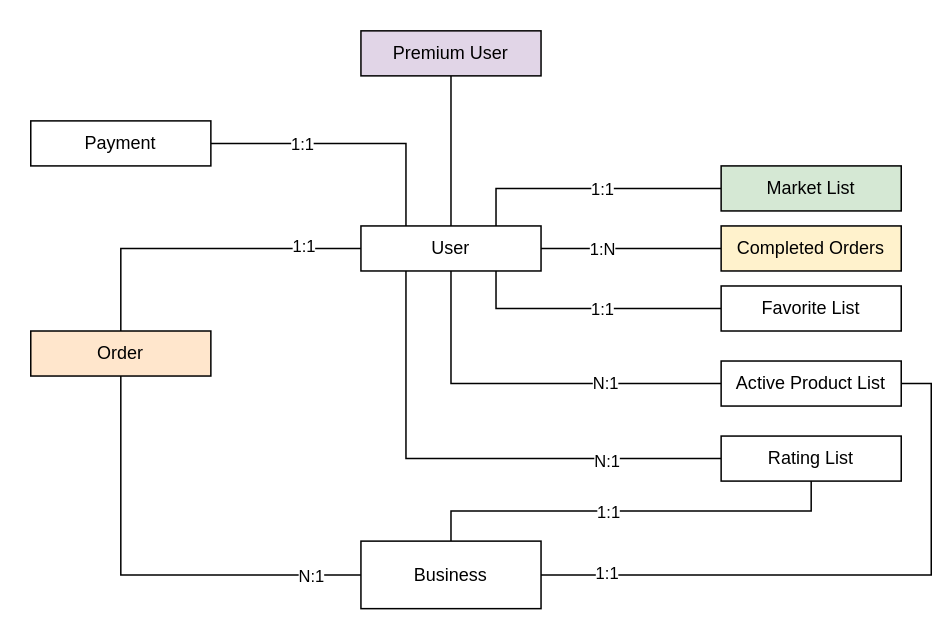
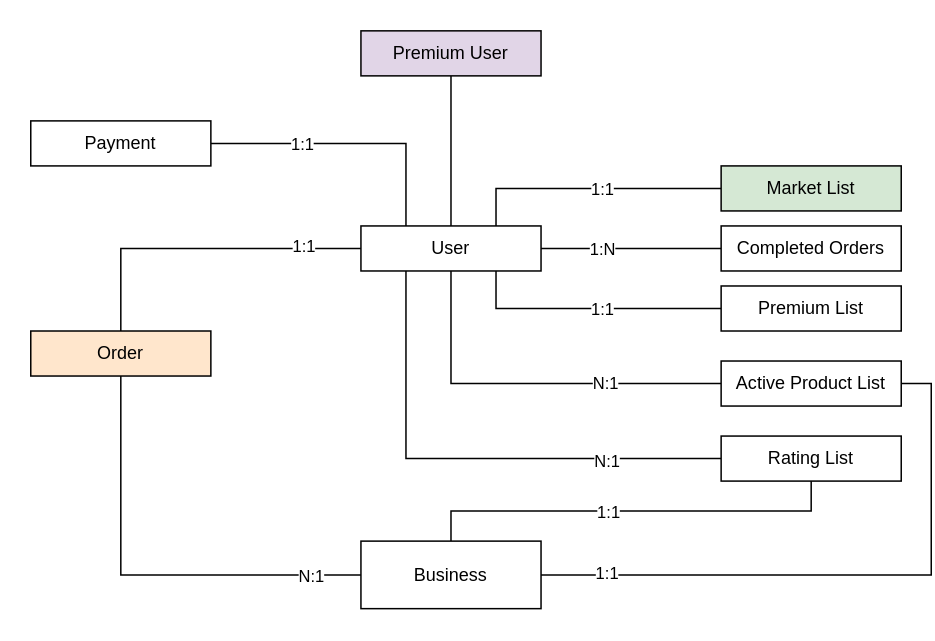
(811, 248) -> (811, 248)
(811, 308) -> (811, 308)
